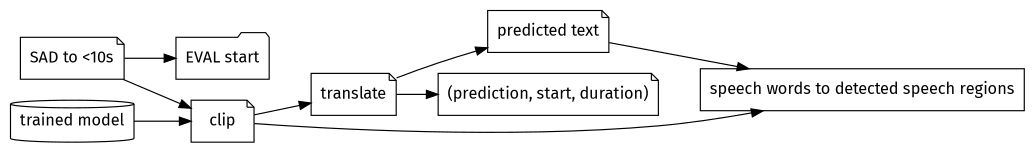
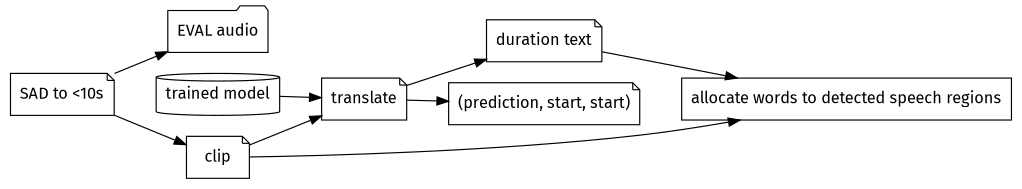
(548, 31) -> (544, 41)
(223, 58) -> (218, 31)
(862, 90) -> (847, 99)
(548, 94) -> (544, 104)
(157, 121) -> (294, 97)
